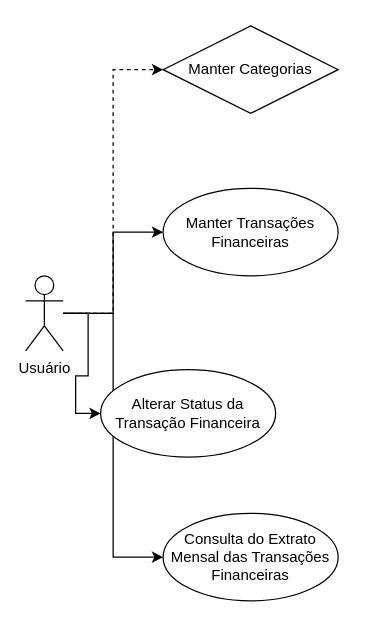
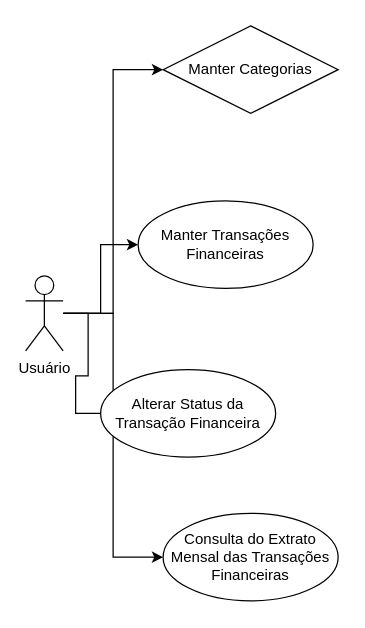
(113, 129) -> (113, 129)
(251, 232) -> (226, 244)
(91, 413) -> (94, 413)
